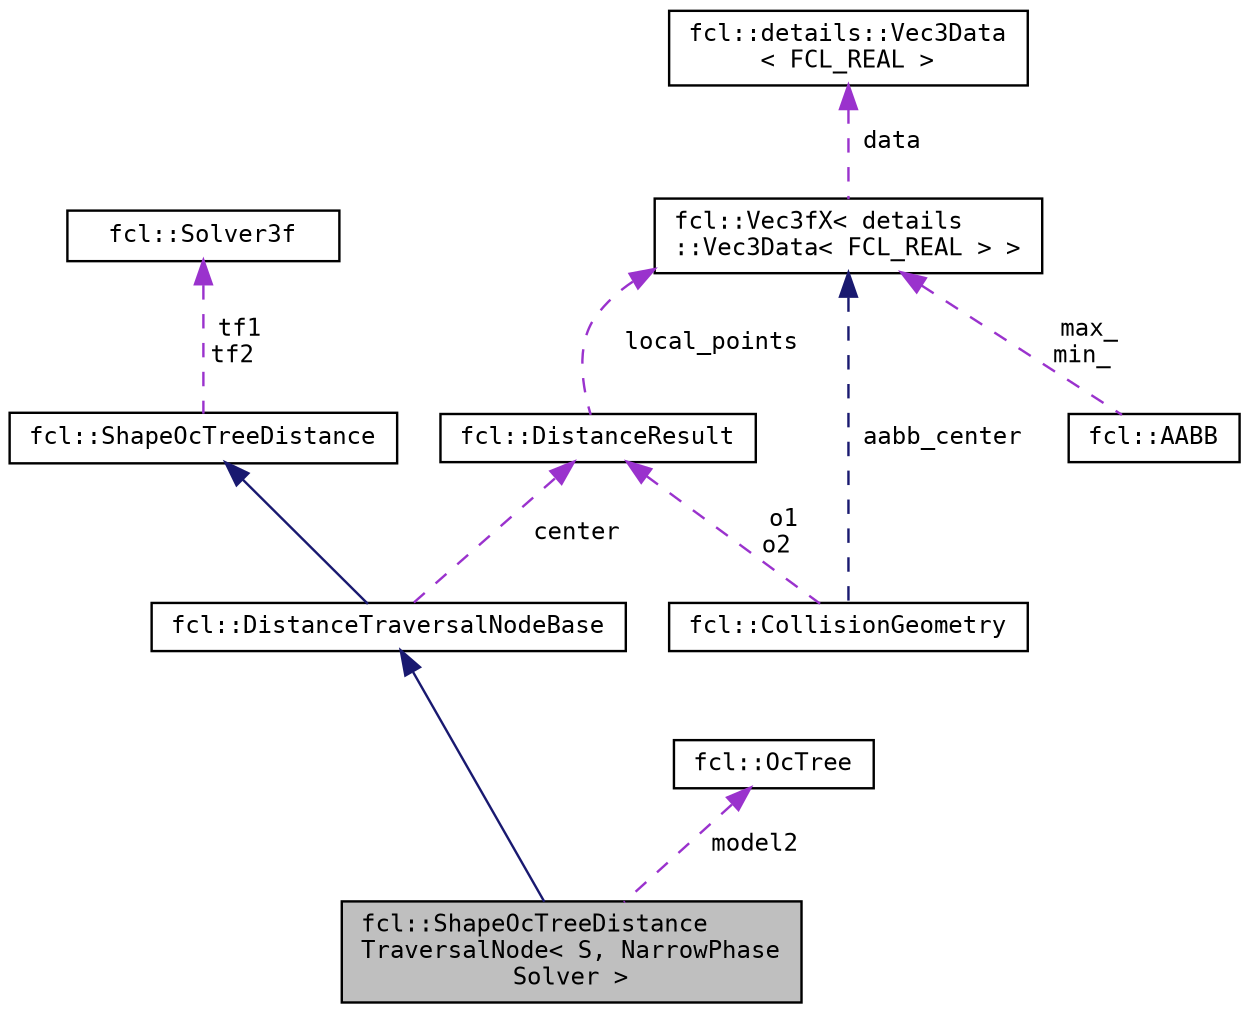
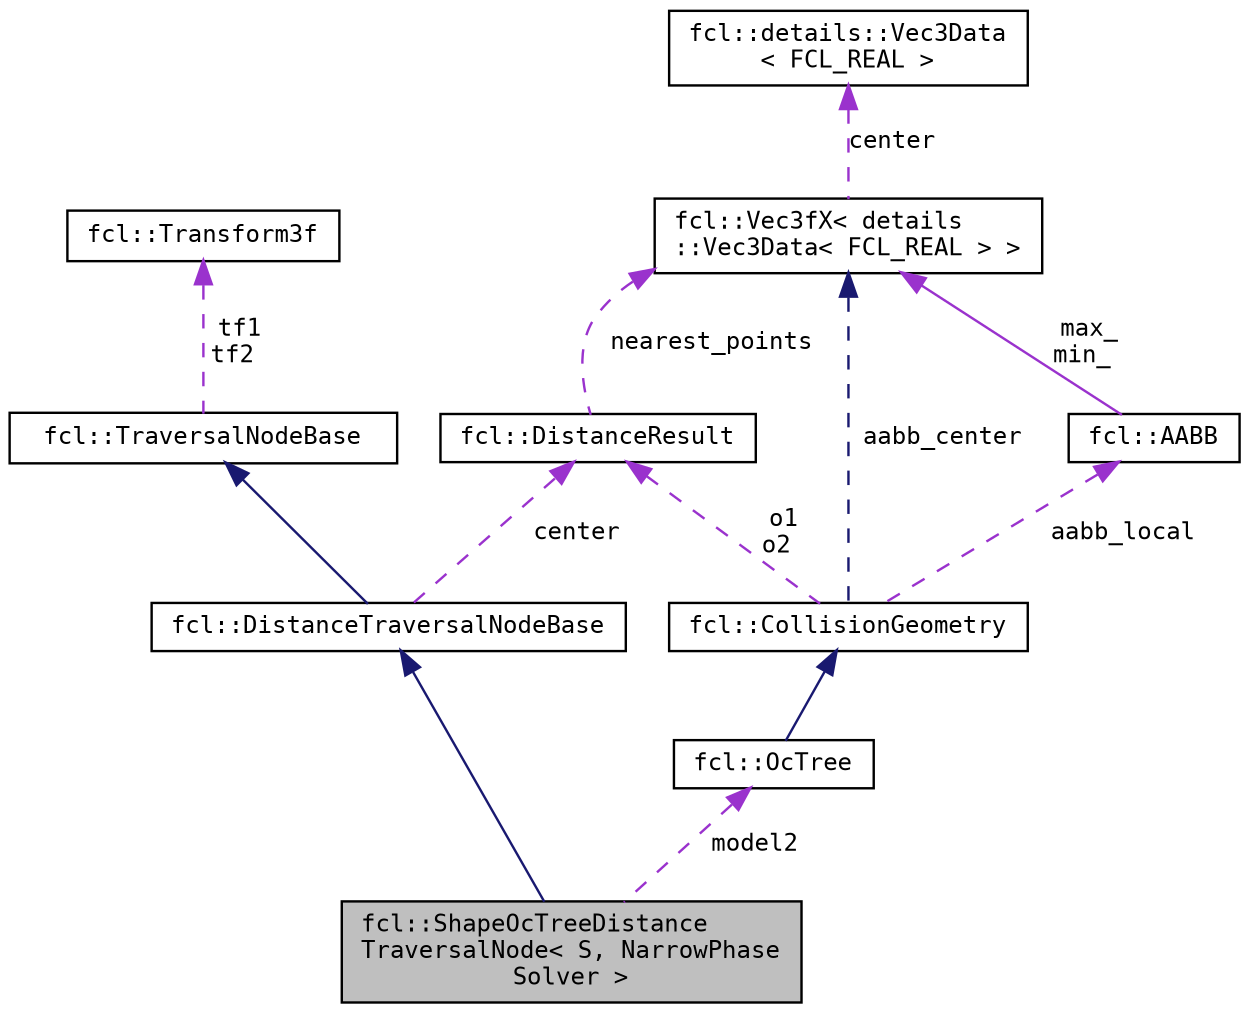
(886, 142) -> (886, 142)
(203, 236) -> (203, 236)
(705, 343) -> (705, 343)
(1022, 350) -> (1022, 350)
(203, 438) -> (203, 438)
none -> (990, 539)
none -> (805, 706)
